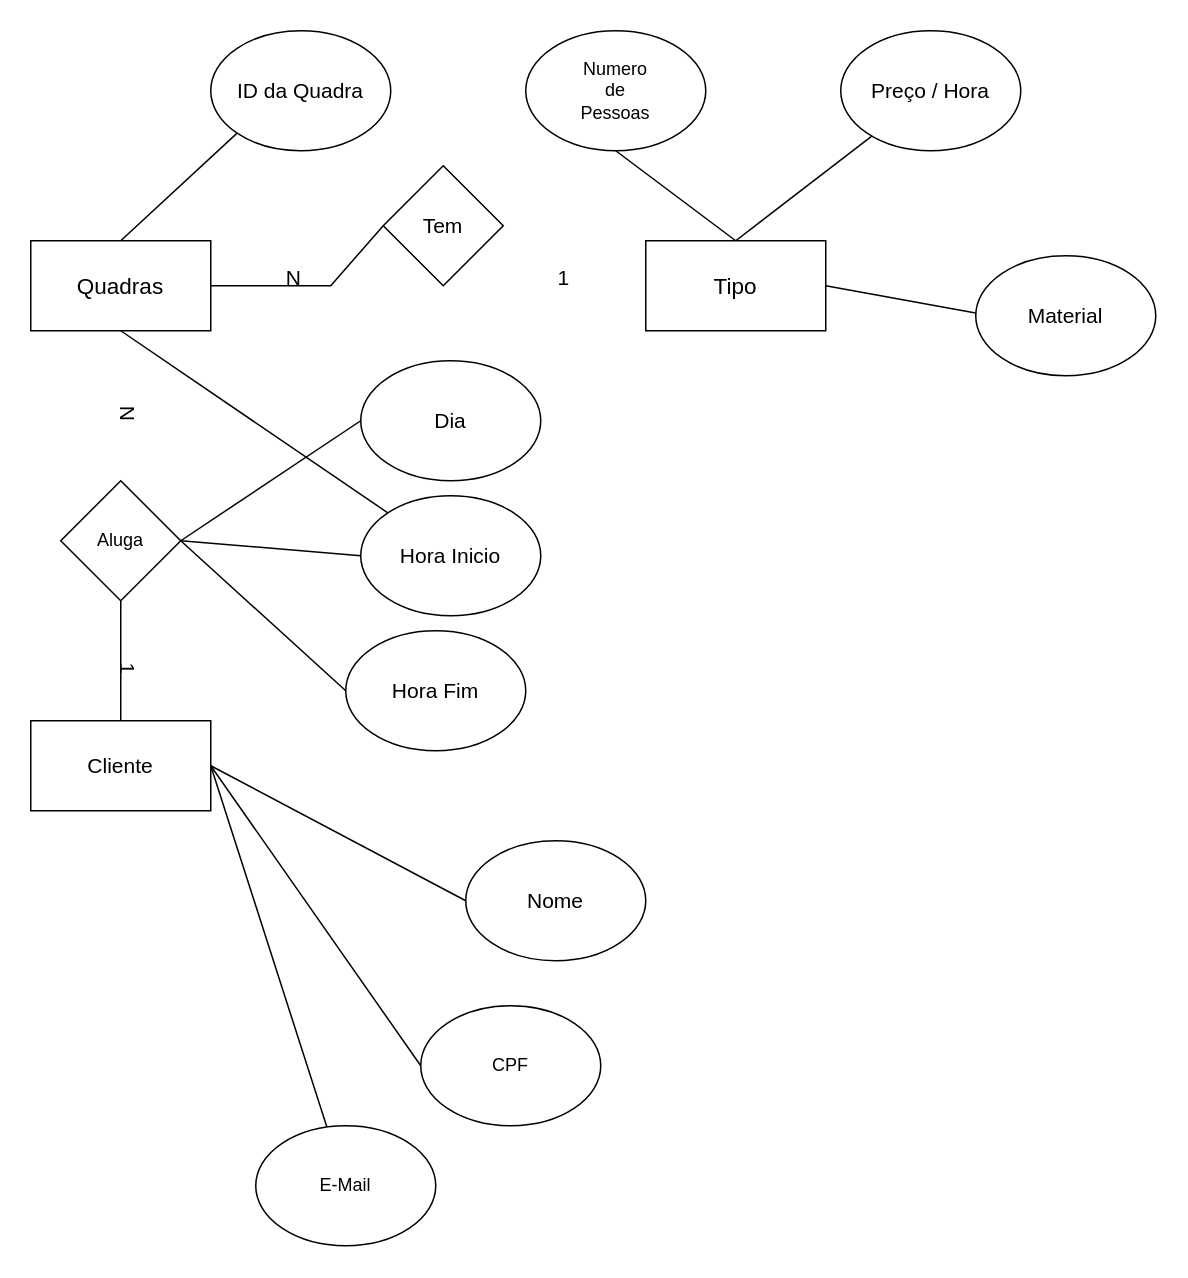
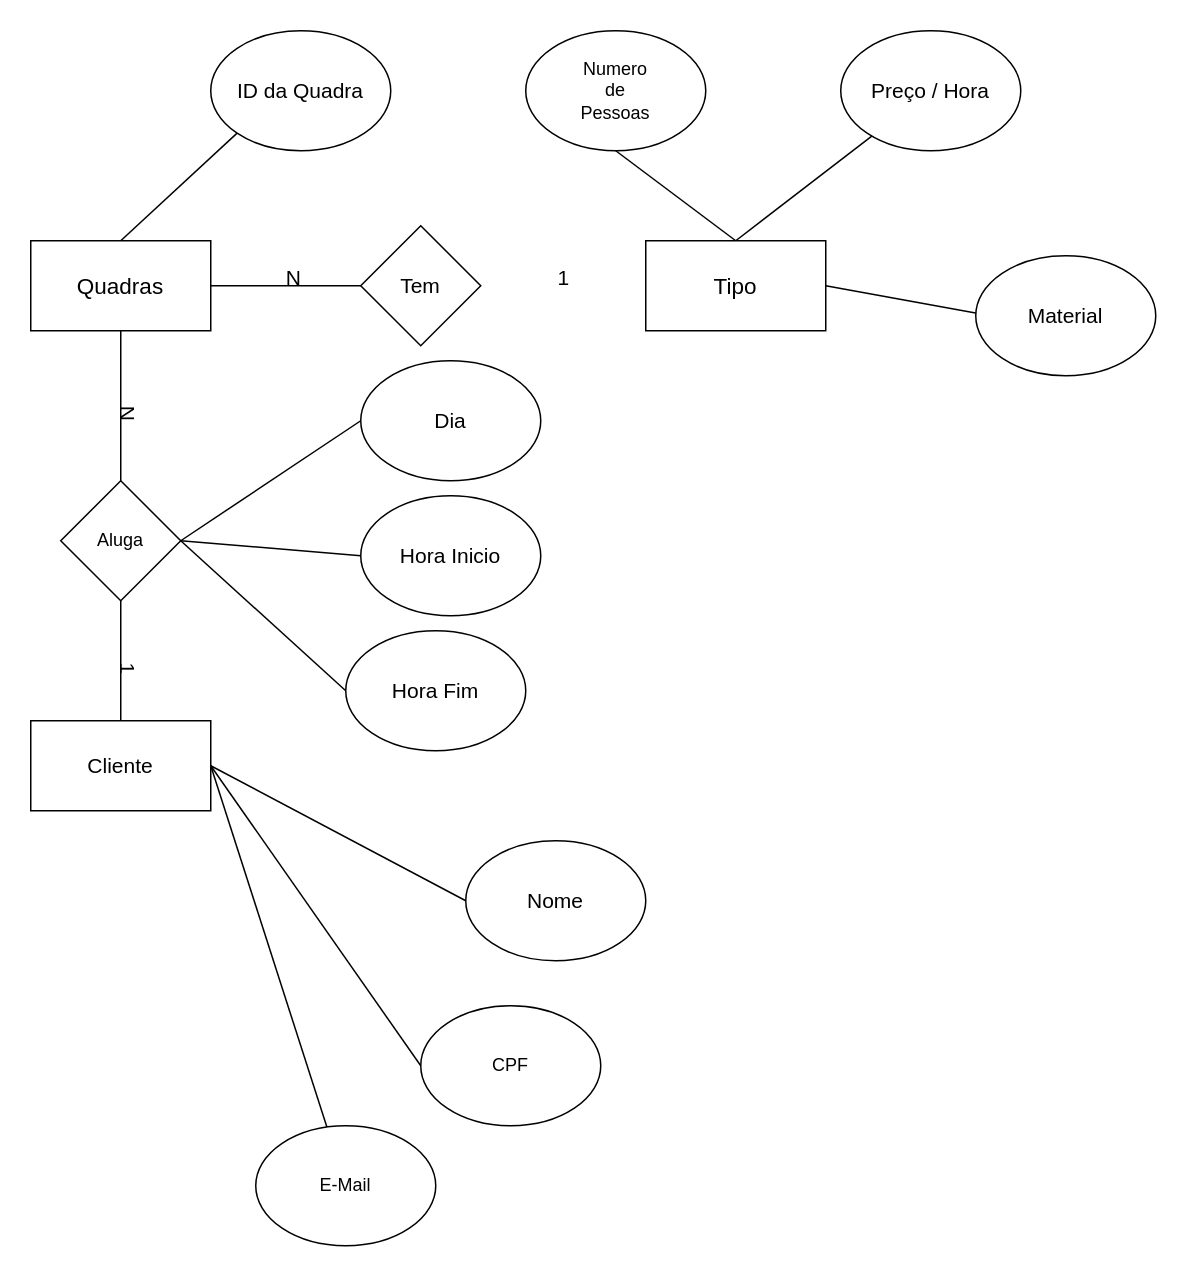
(443, 226) -> (421, 286)
(254, 422) -> (121, 406)
